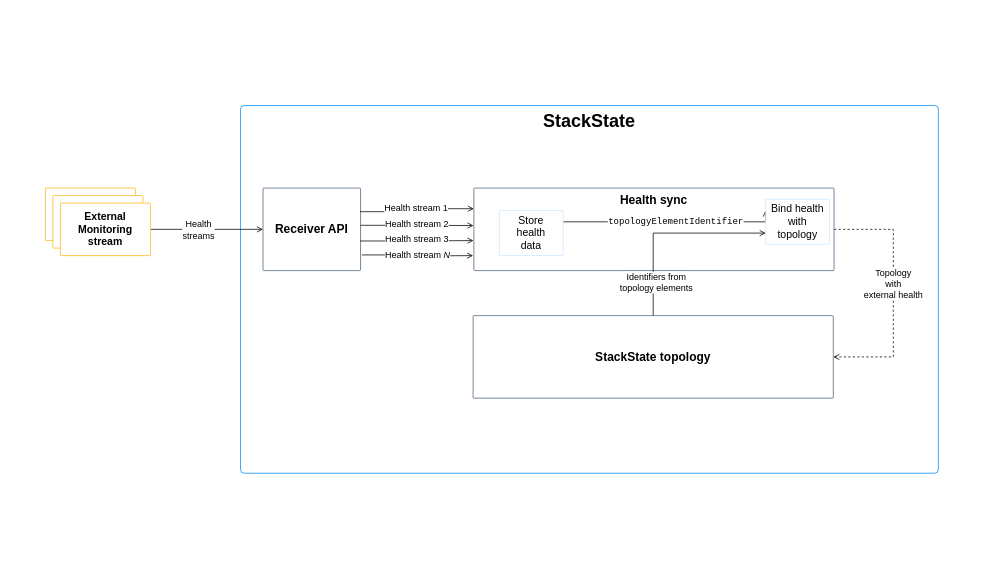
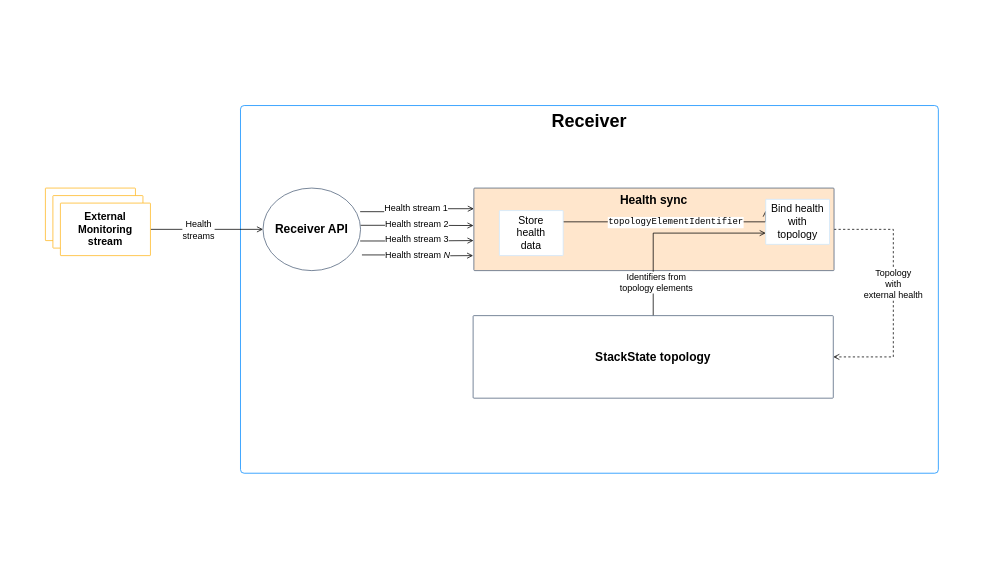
(589, 116) -> (589, 116)
(312, 229) -> (312, 229)
(654, 229) -> (654, 229)
